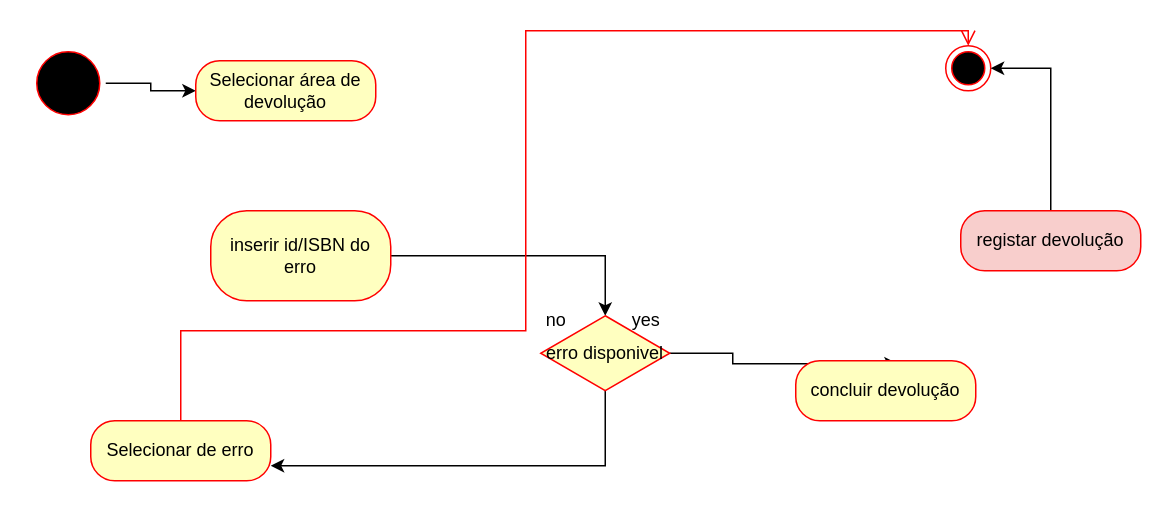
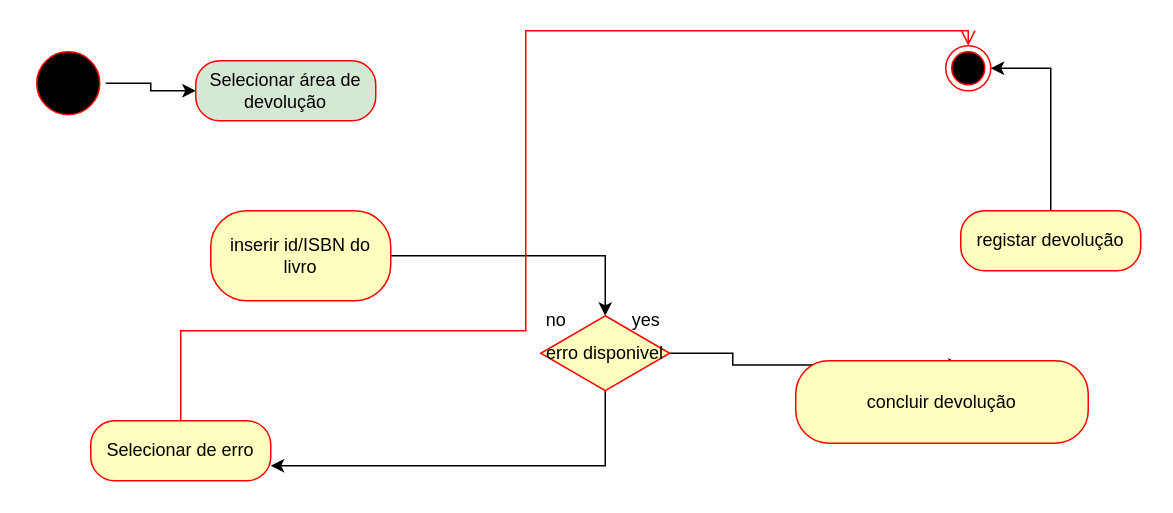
(286, 91) -> (286, 91)
(1051, 241) -> (1051, 241)
(301, 256) -> (301, 256)
(886, 391) -> (942, 402)
